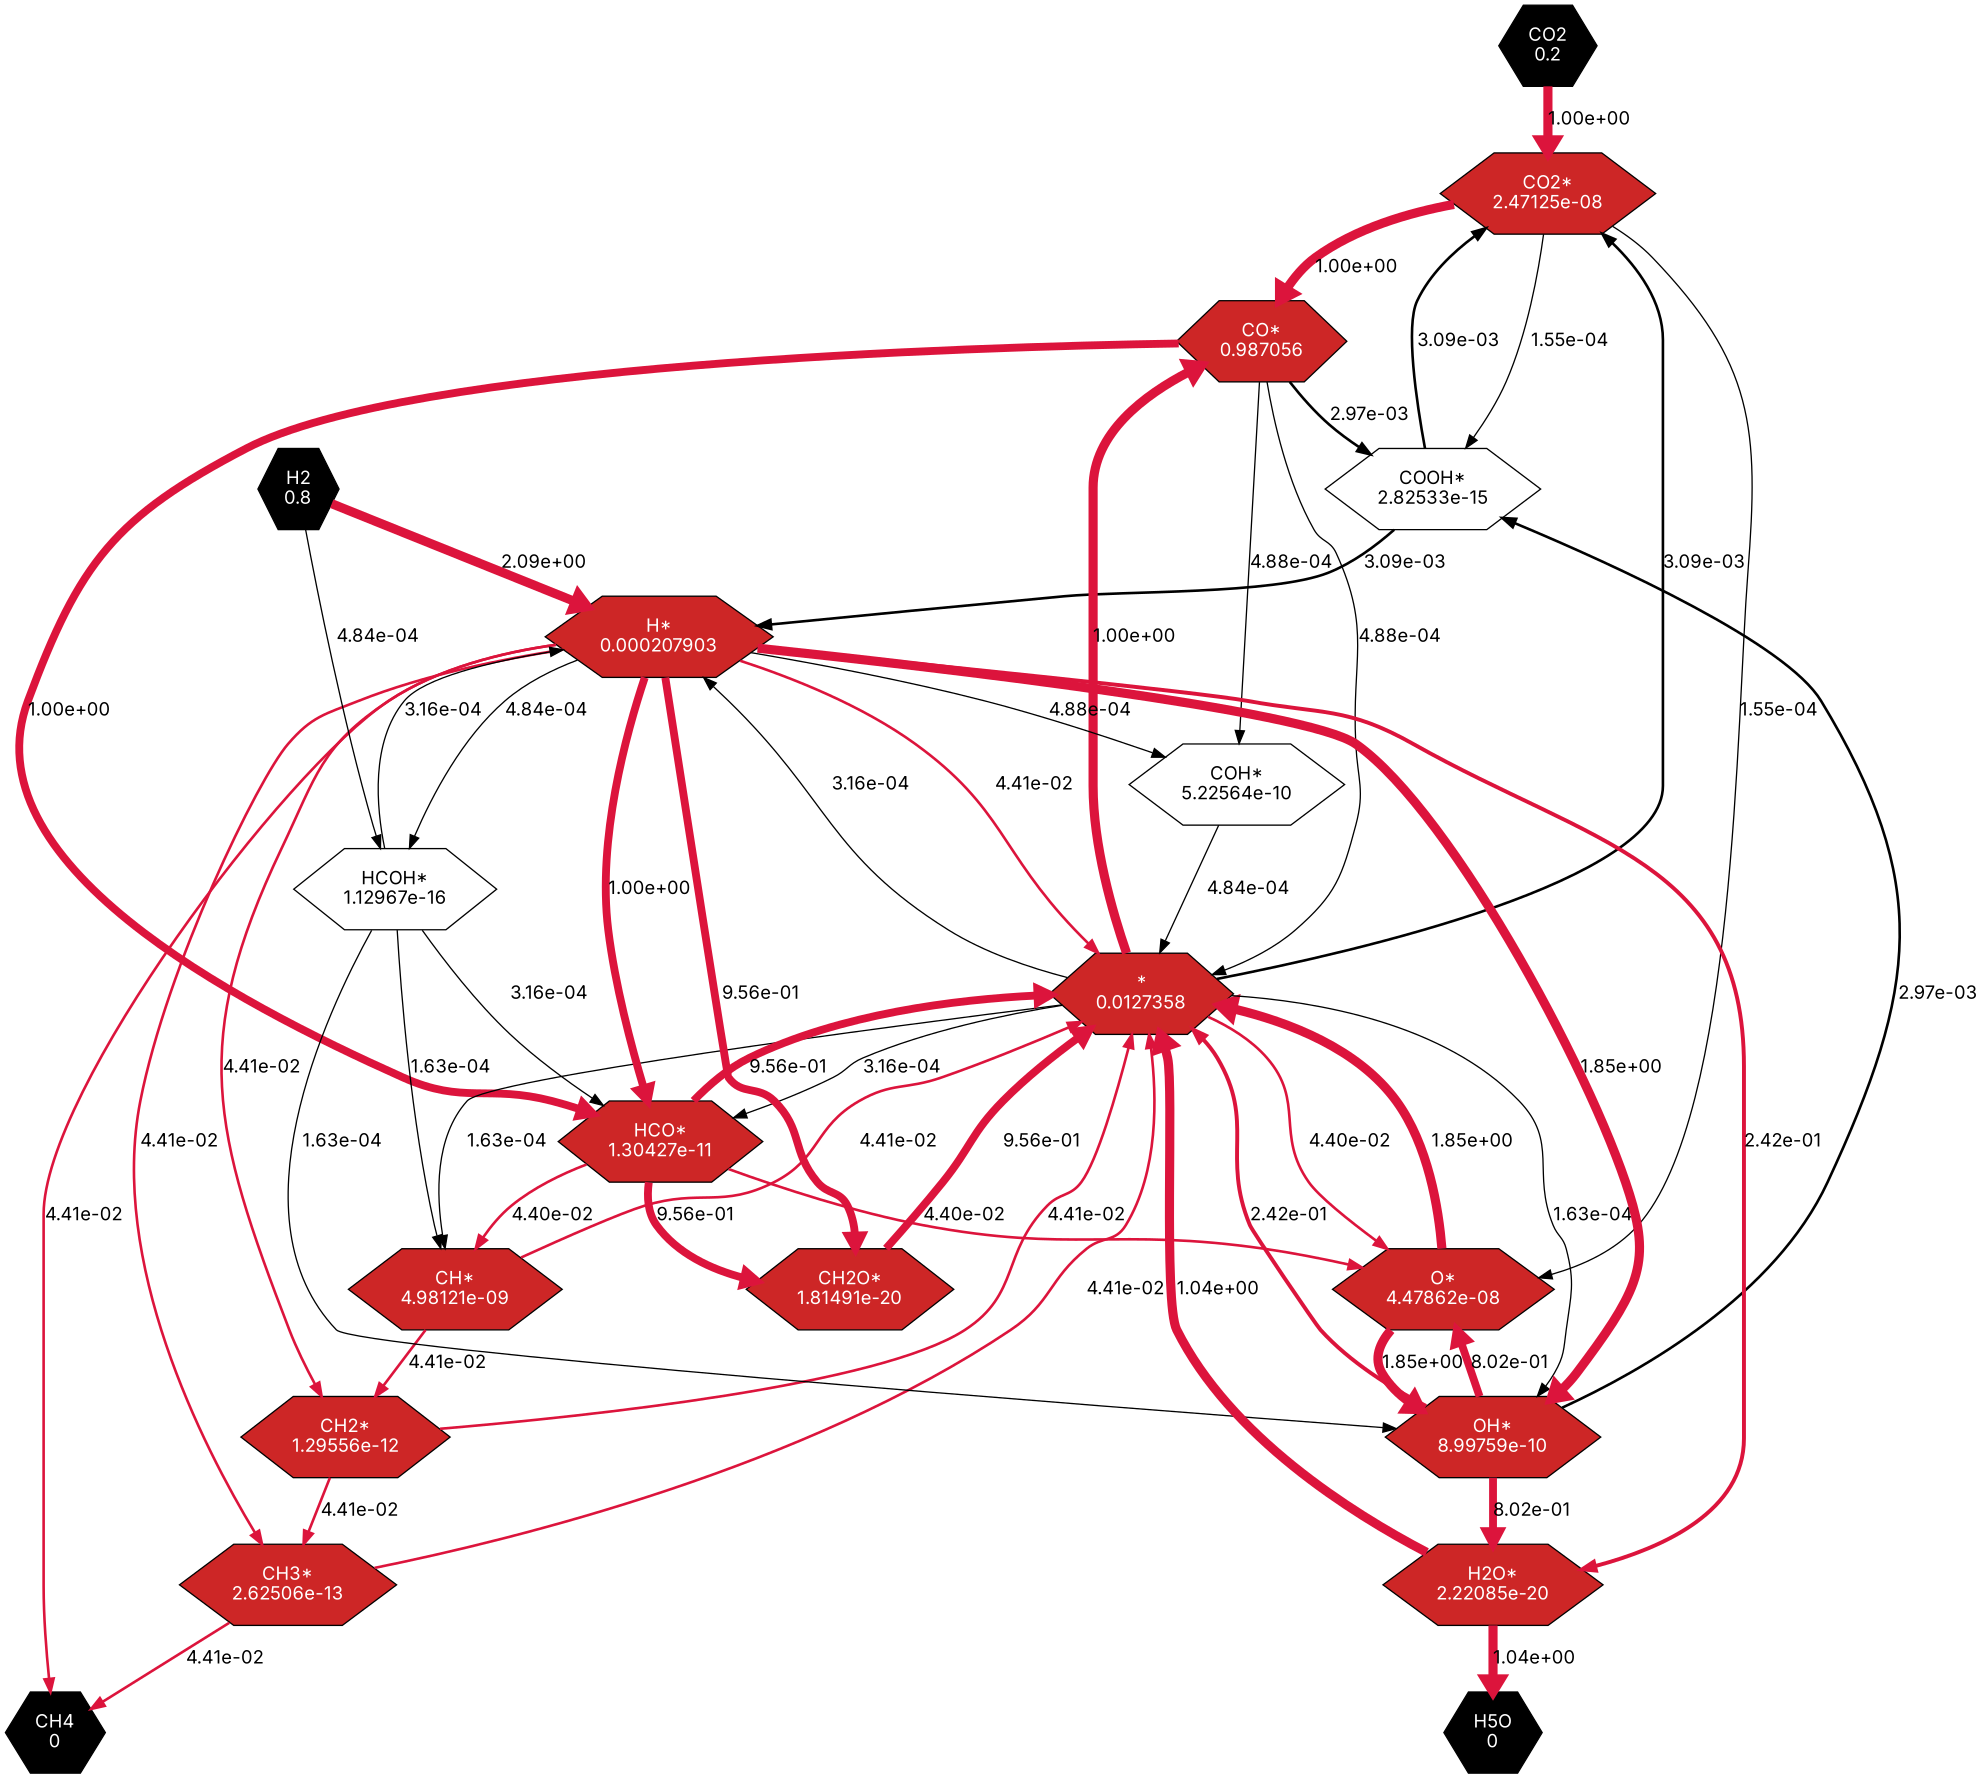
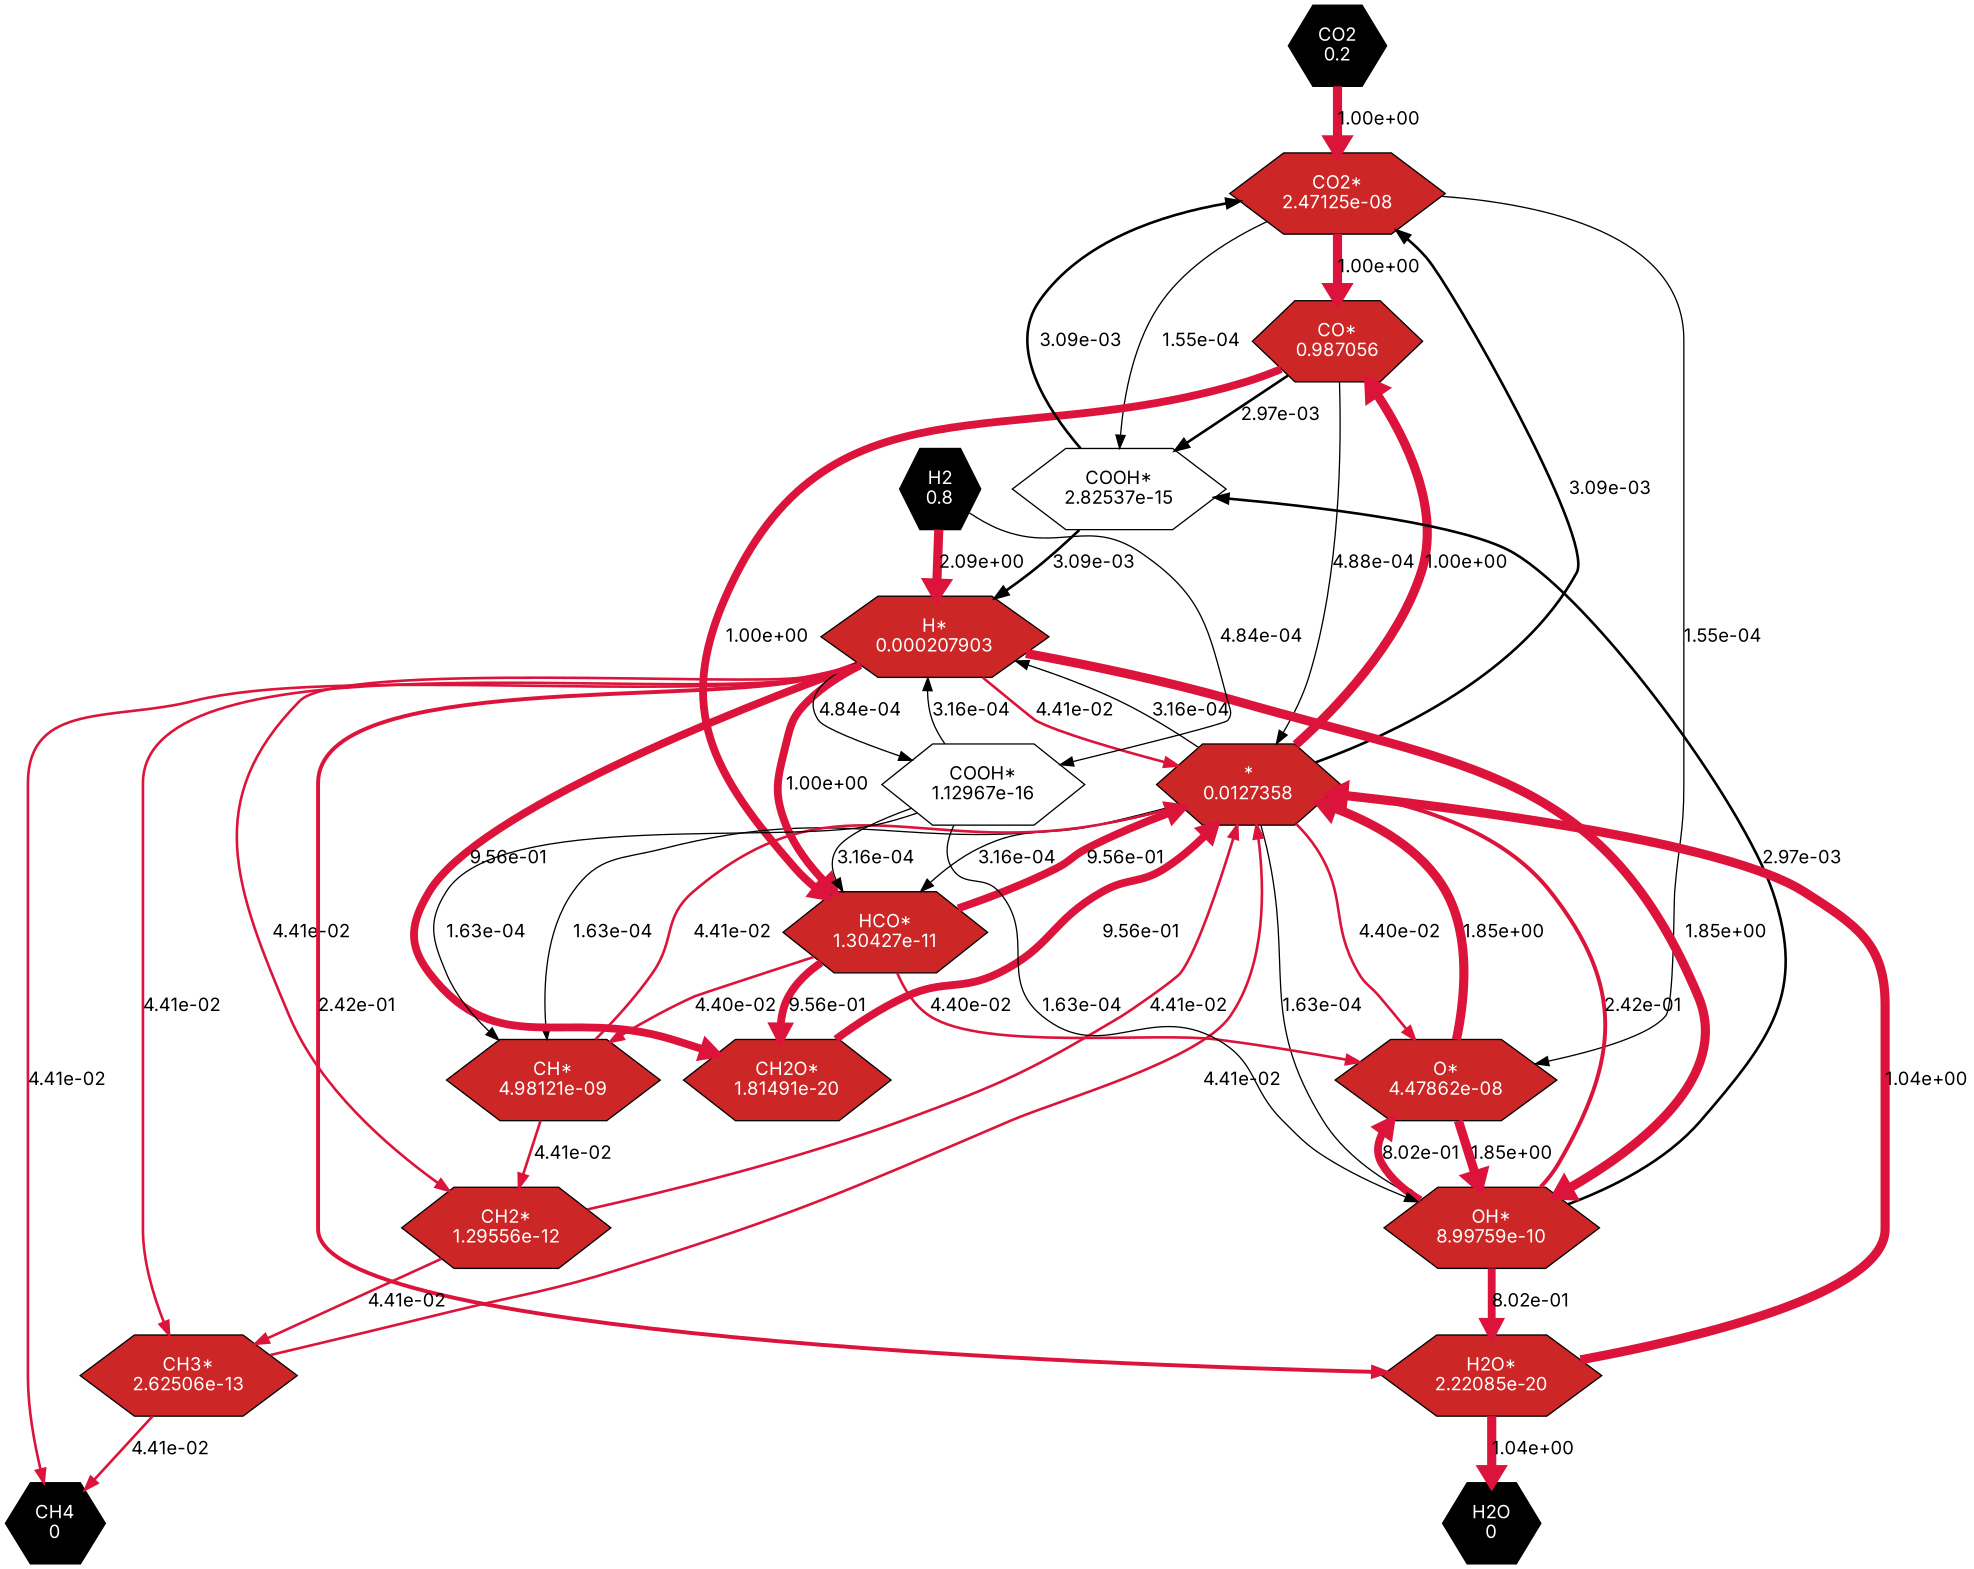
(1433, 489) -> (1119, 489)
(1237, 785) -> none
(395, 889) -> (983, 785)
(1493, 1733) -> (1492, 1523)
